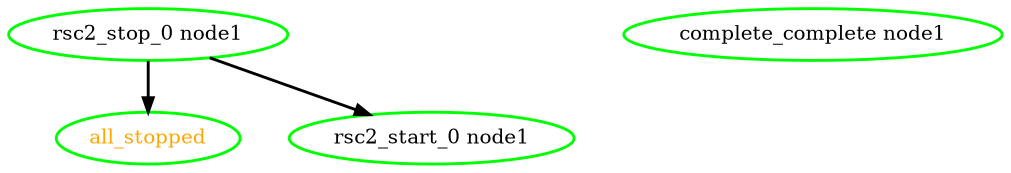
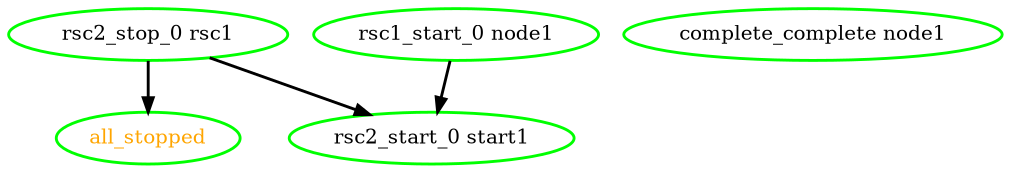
(148, 35) -> (148, 35)
none -> (456, 35)
(432, 138) -> (432, 138)
